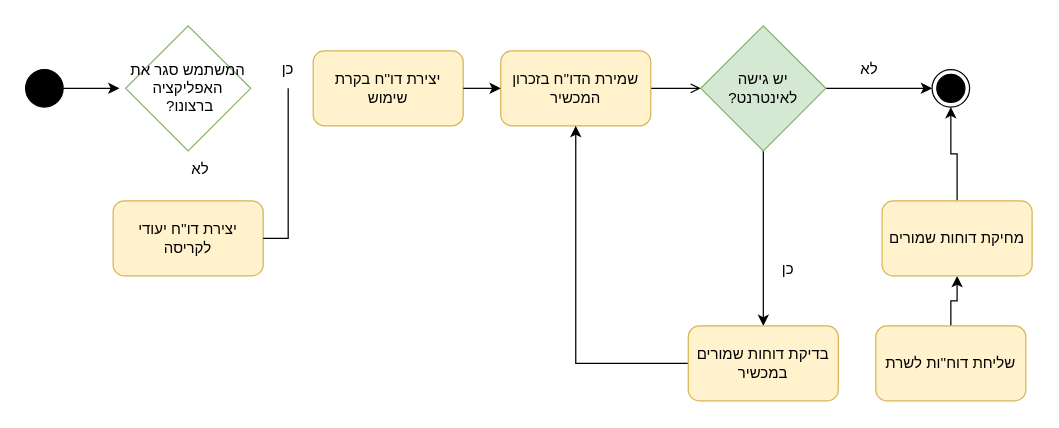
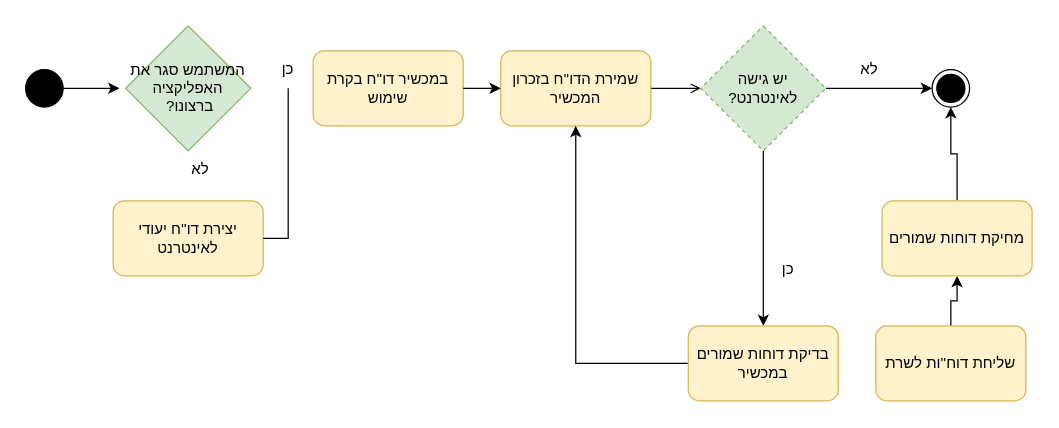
(188, 88) -> (188, 88)
(388, 88) -> (388, 88)
(763, 88) -> (763, 88)
(188, 238) -> (188, 238)
